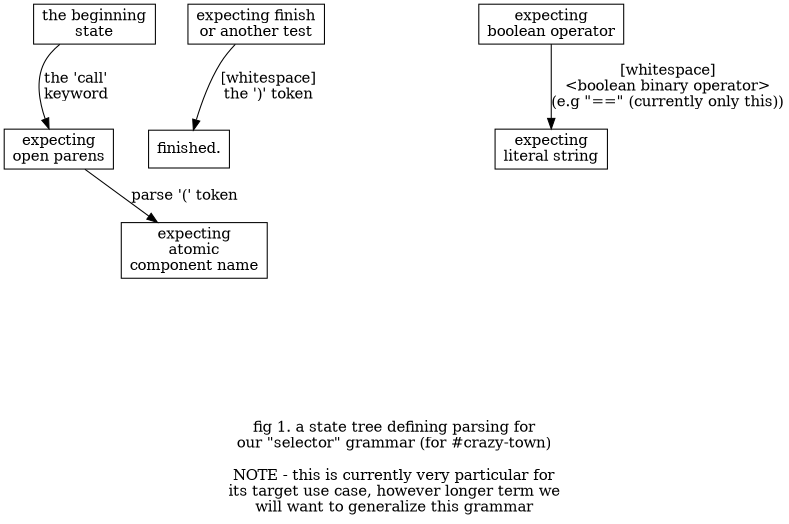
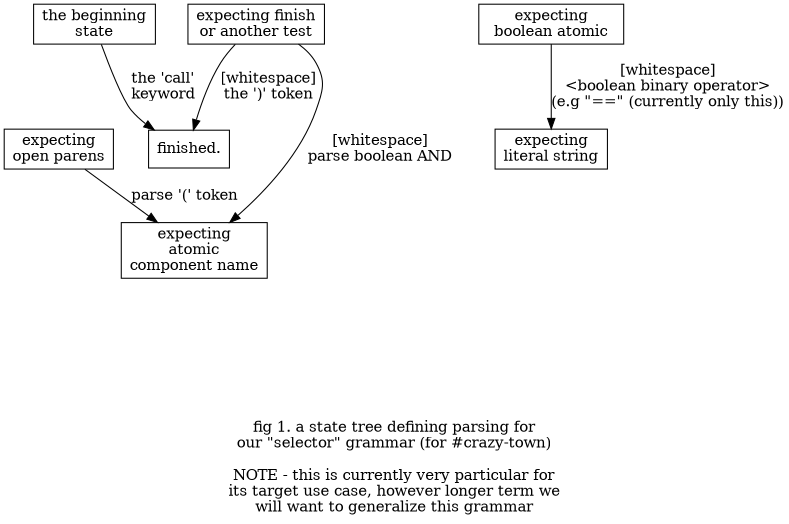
(551, 24) -> (551, 24)
(40, 79) -> (118, 87)
none -> (304, 136)
